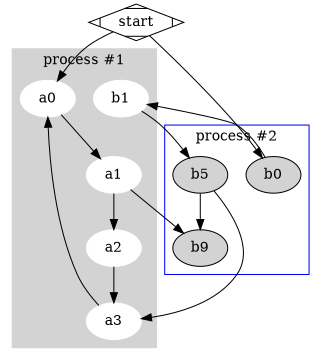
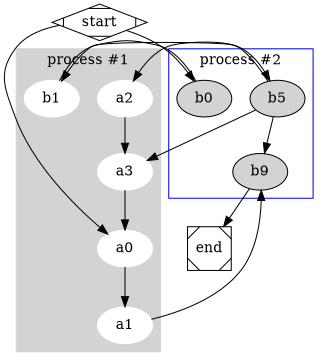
(114, 206) -> (206, 42)
none -> (209, 249)
